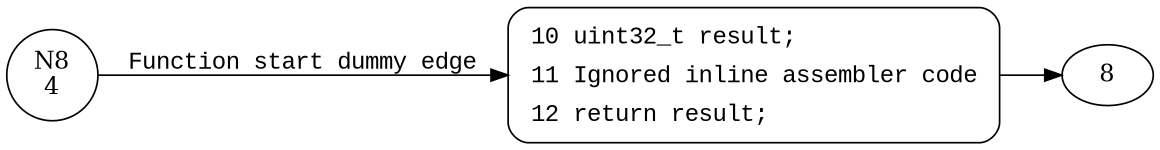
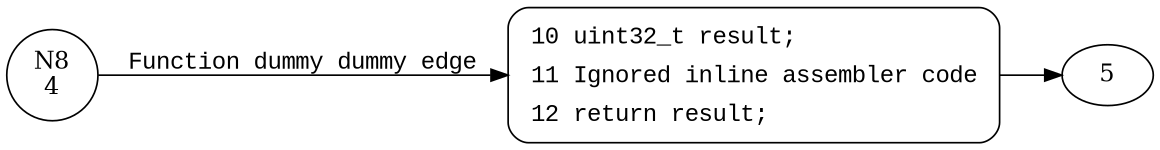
(303, 62) -> (303, 62)
(1108, 75) -> (1108, 75)
